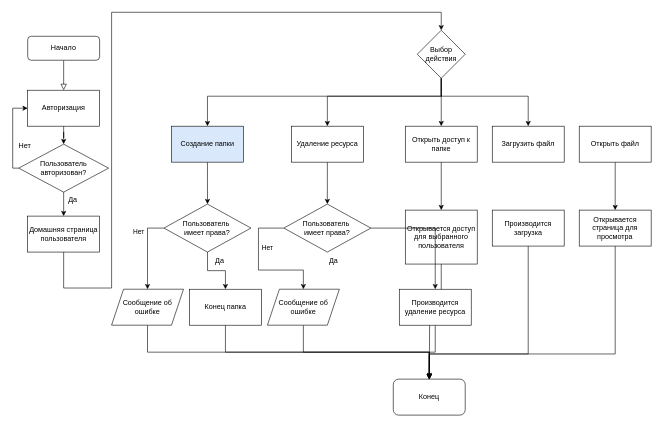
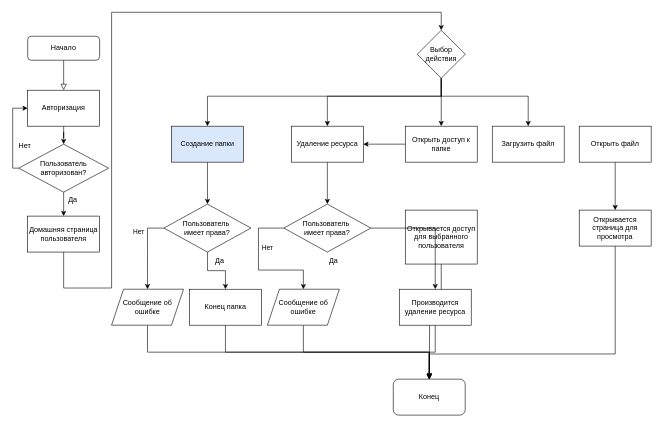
(441, 204) -> (368, 144)
(528, 228) -> none
(528, 299) -> none
